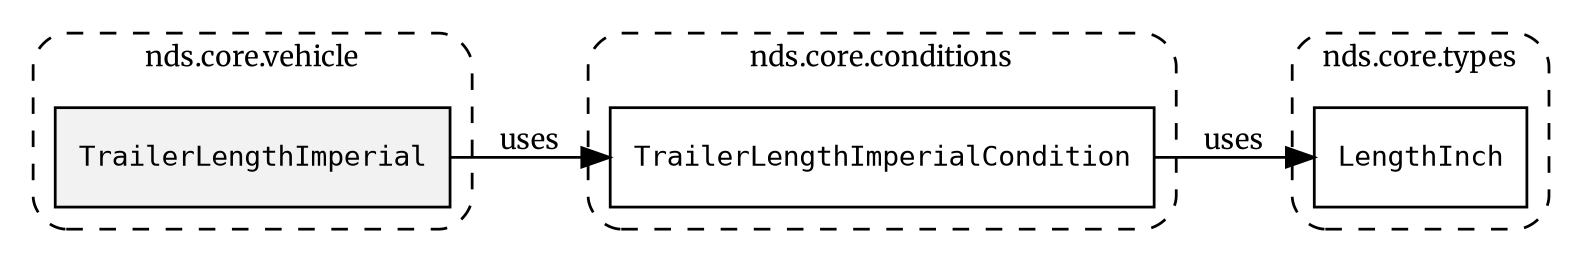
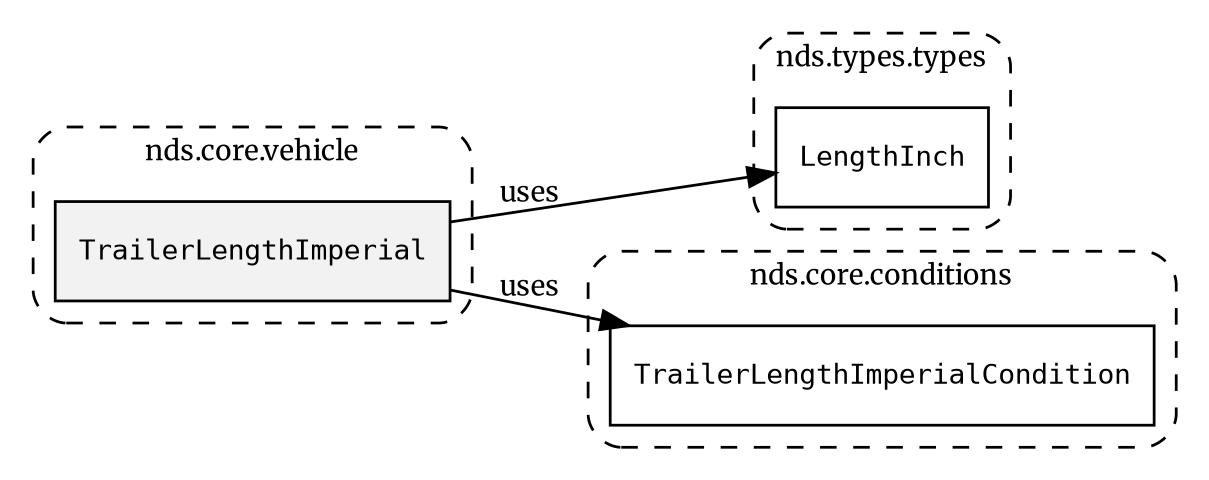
(1421, 59) -> (882, 59)
(1220, 157) -> (599, 200)
